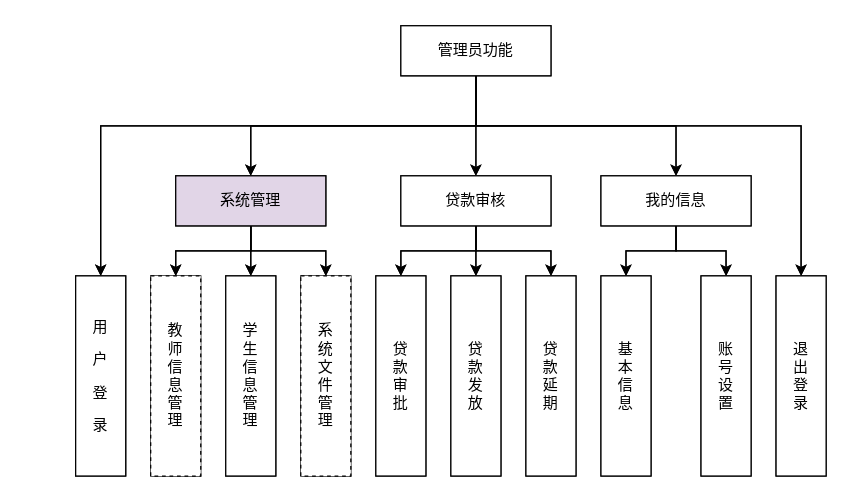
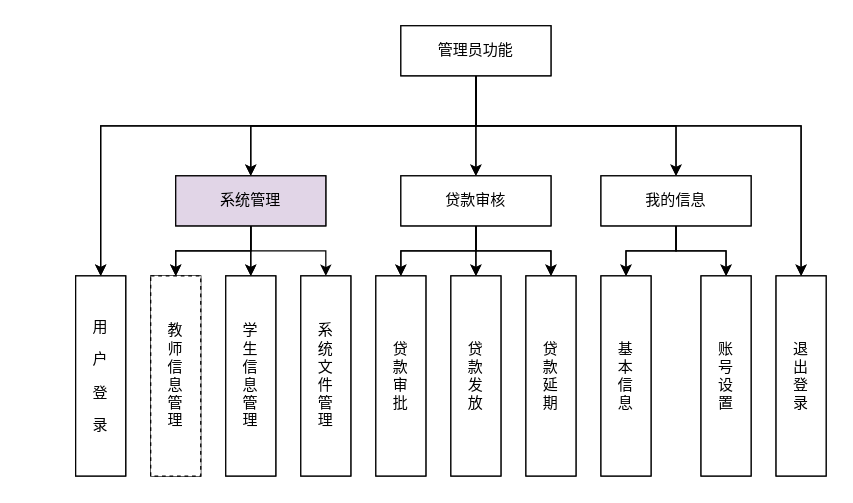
(326, 268) -> none
(326, 376) -> (326, 376)
